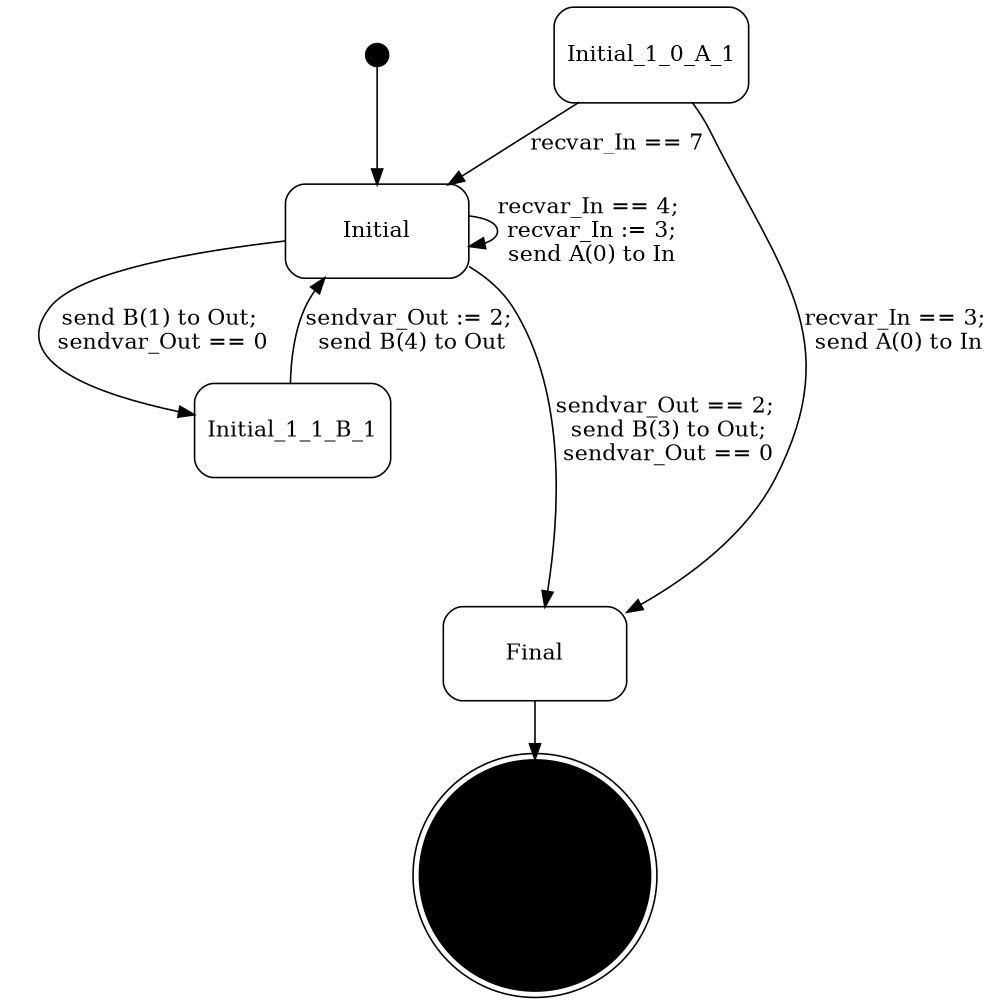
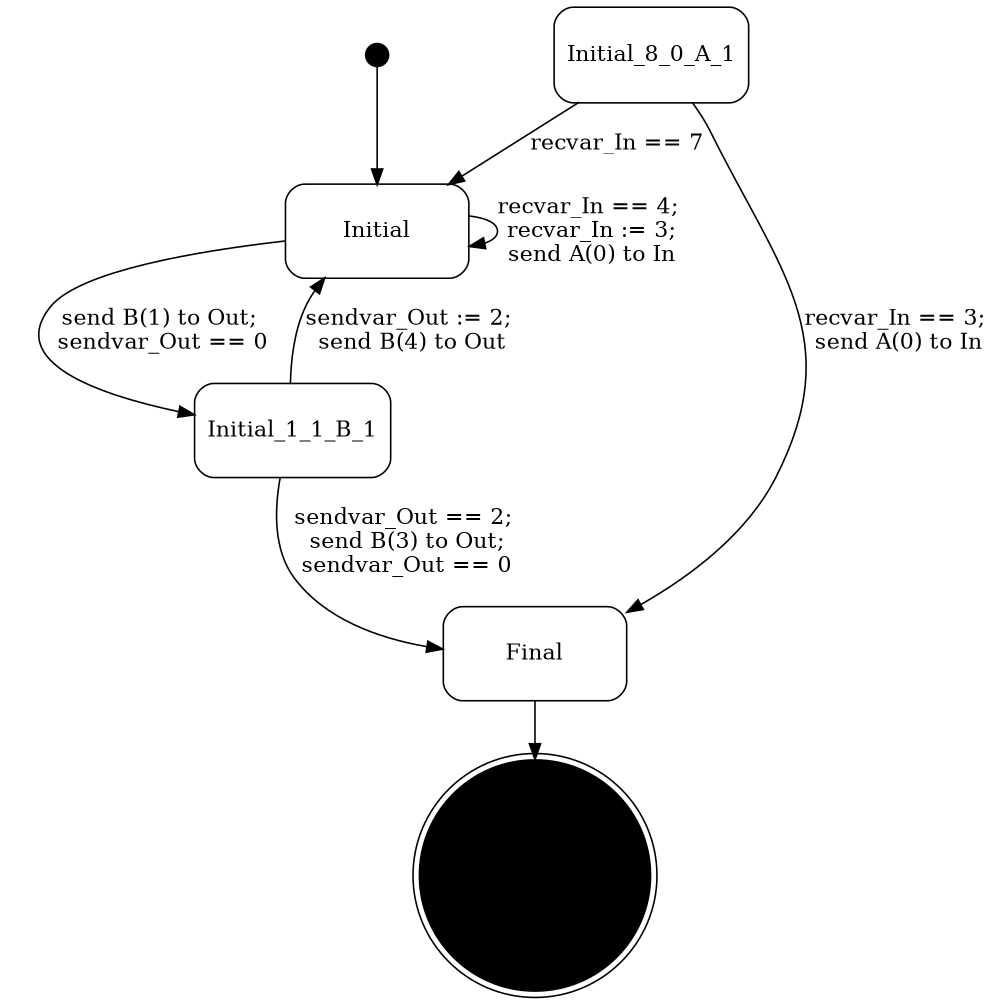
(651, 55) -> (651, 55)
(551, 416) -> (311, 596)
